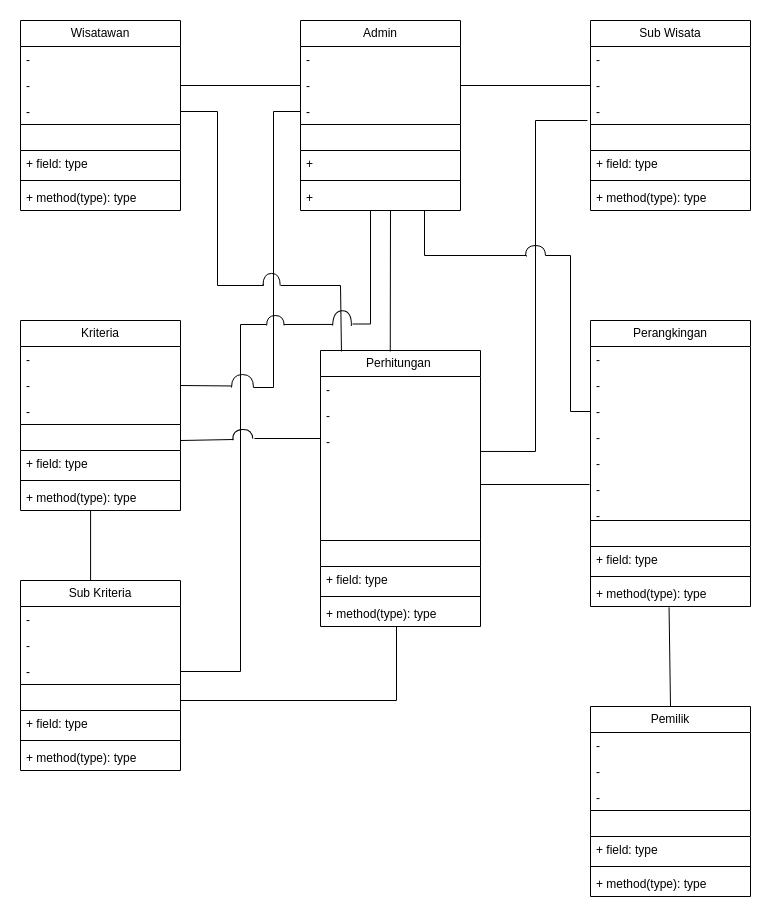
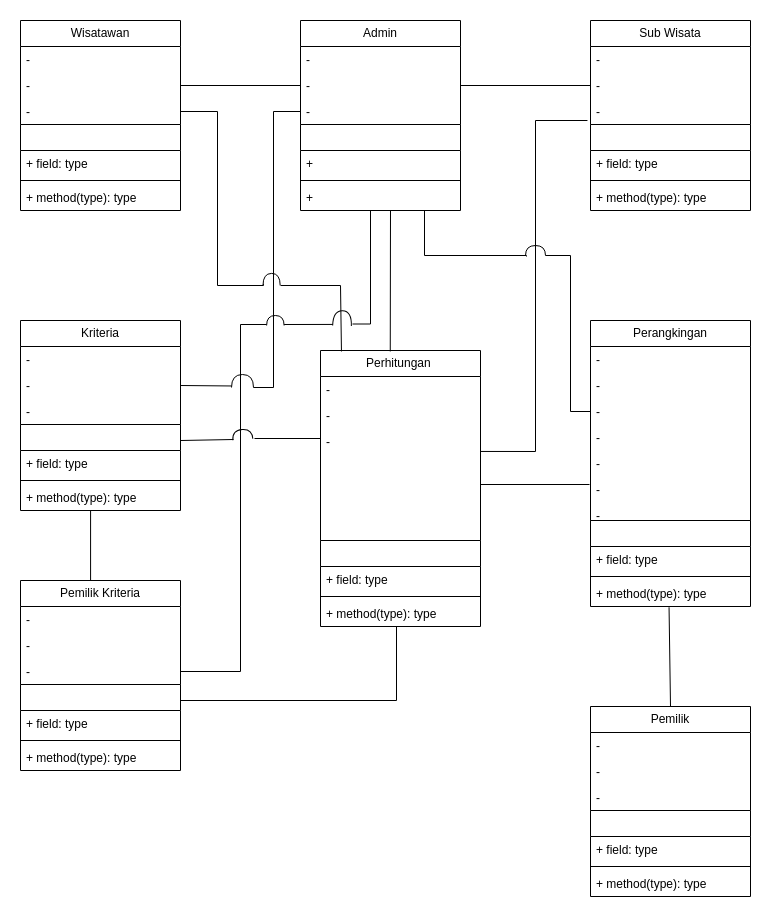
(101, 594) -> (101, 594)
